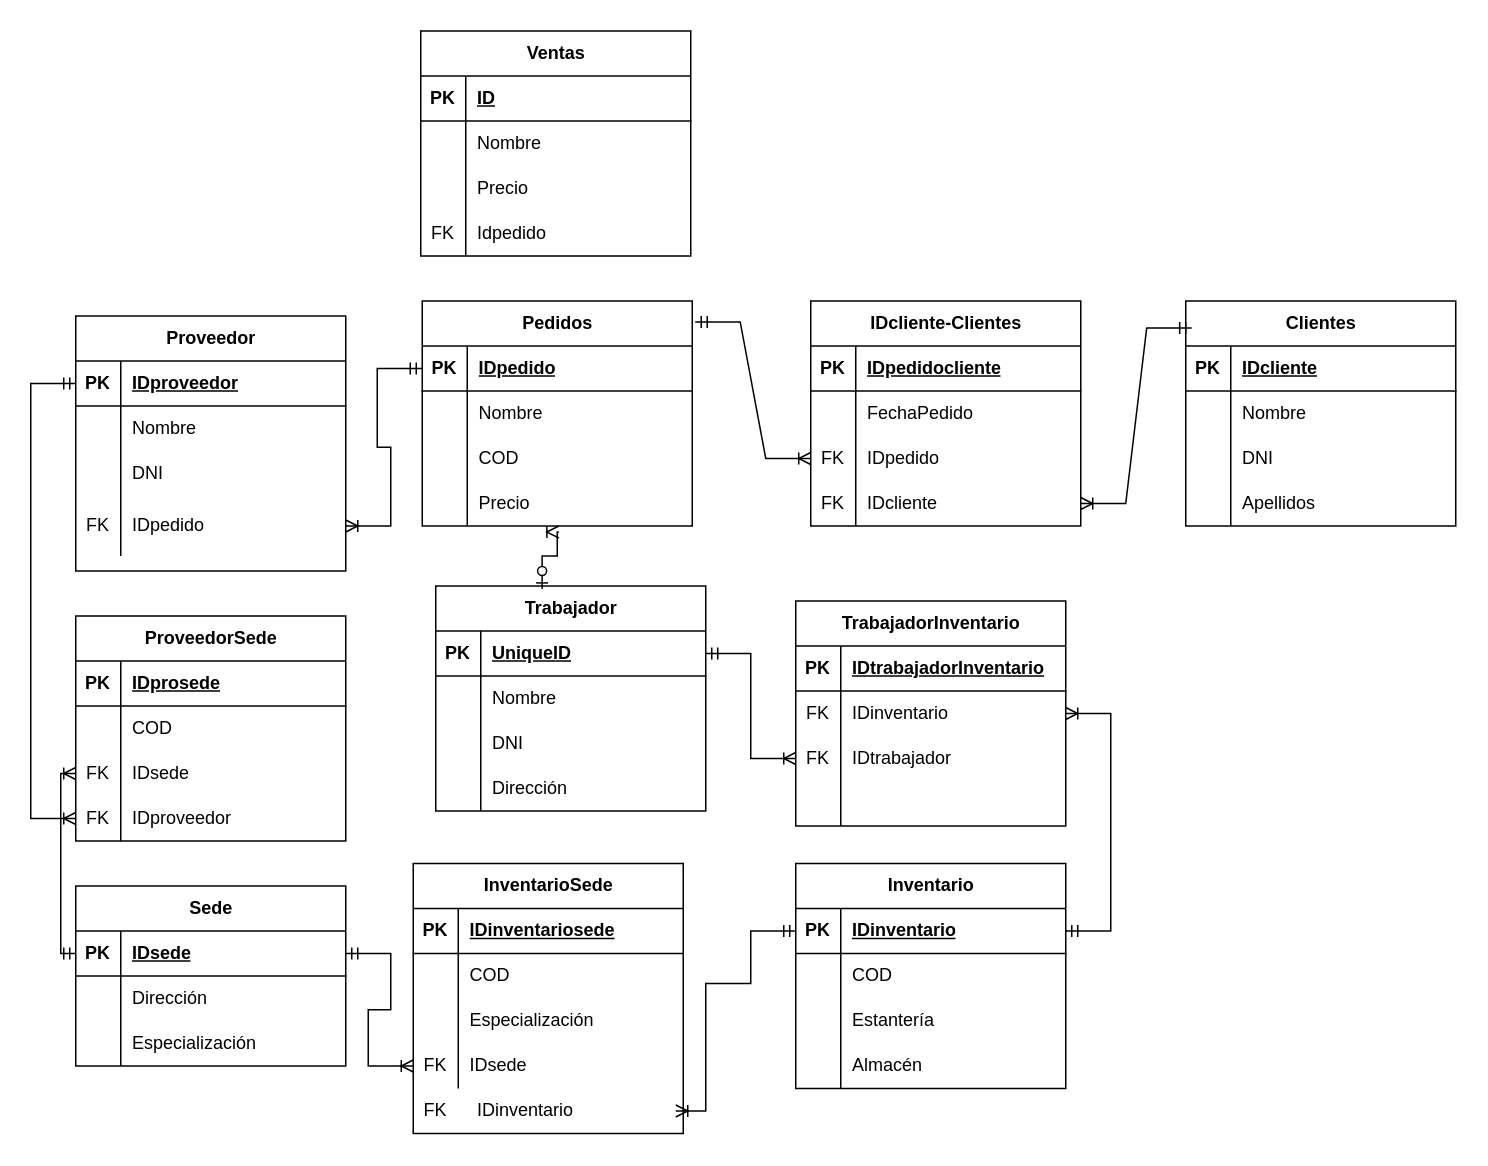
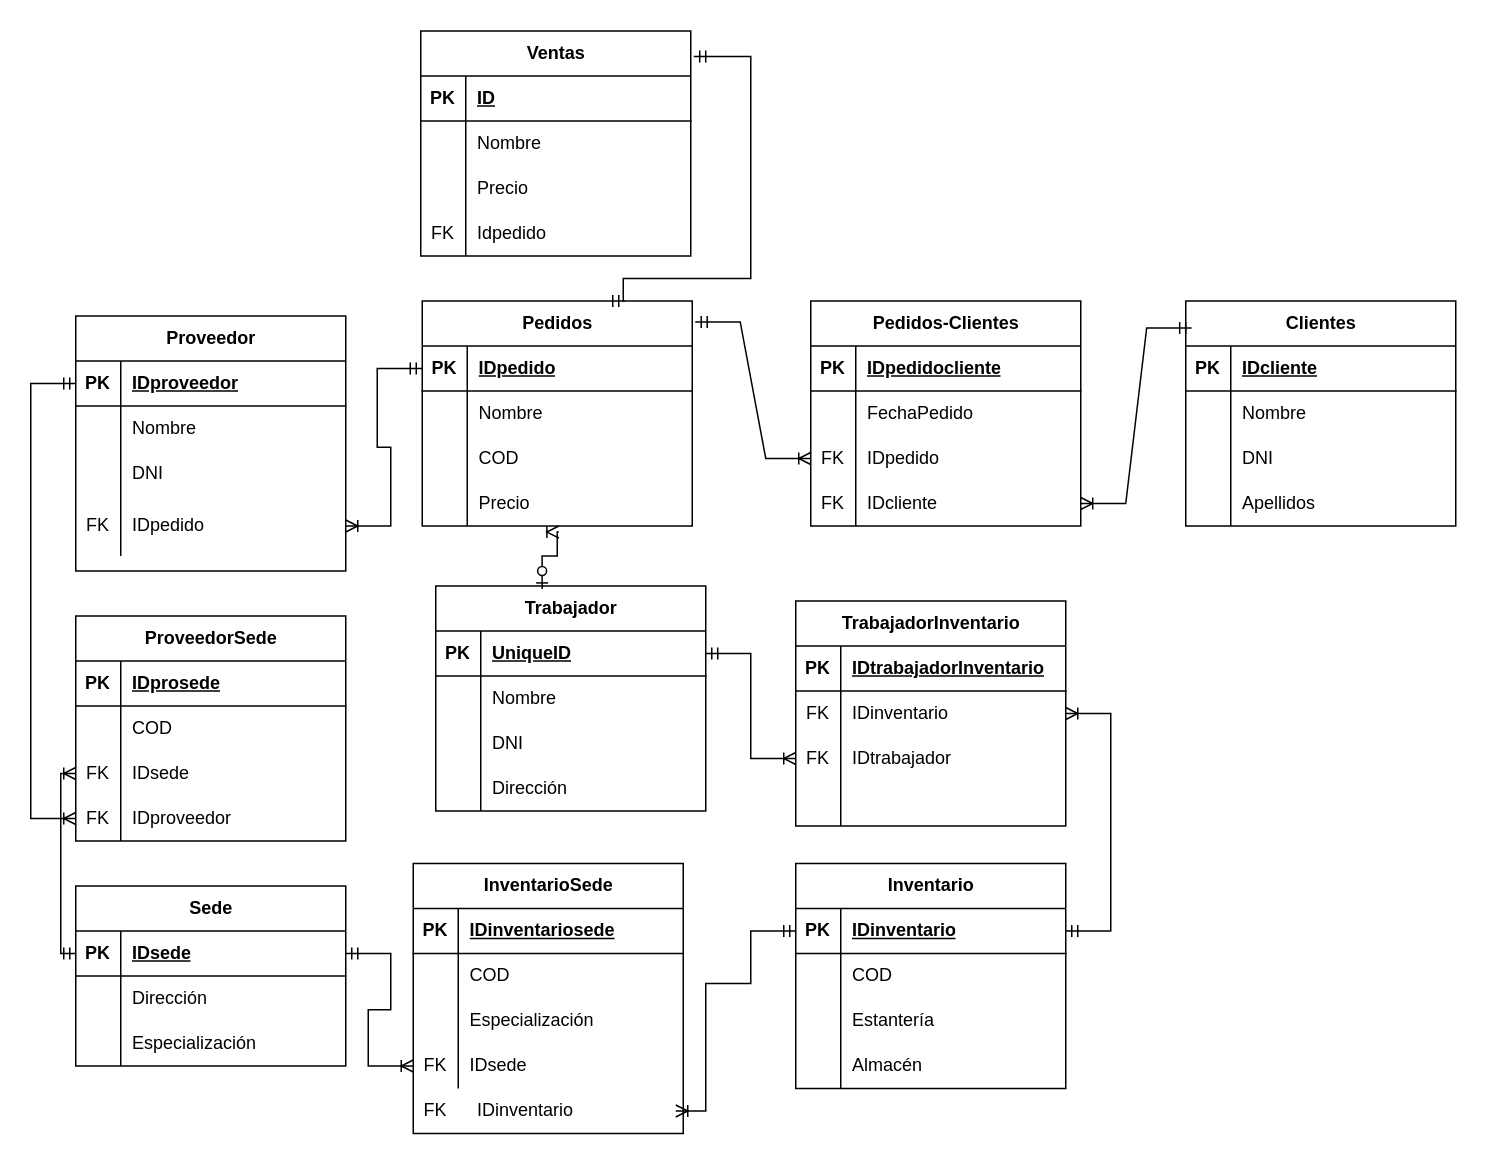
none -> (751, 214)
(947, 323) -> (947, 323)
